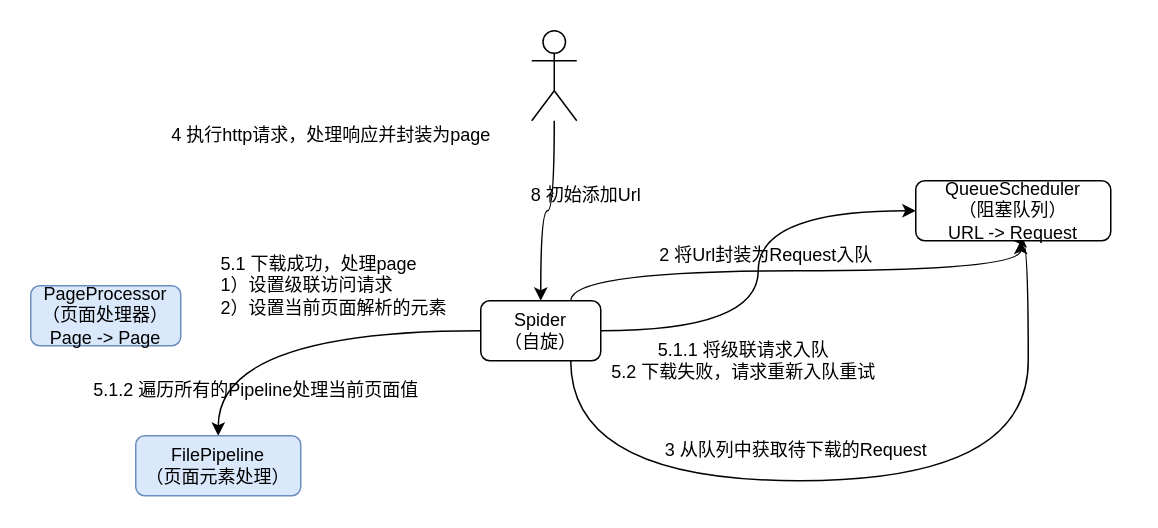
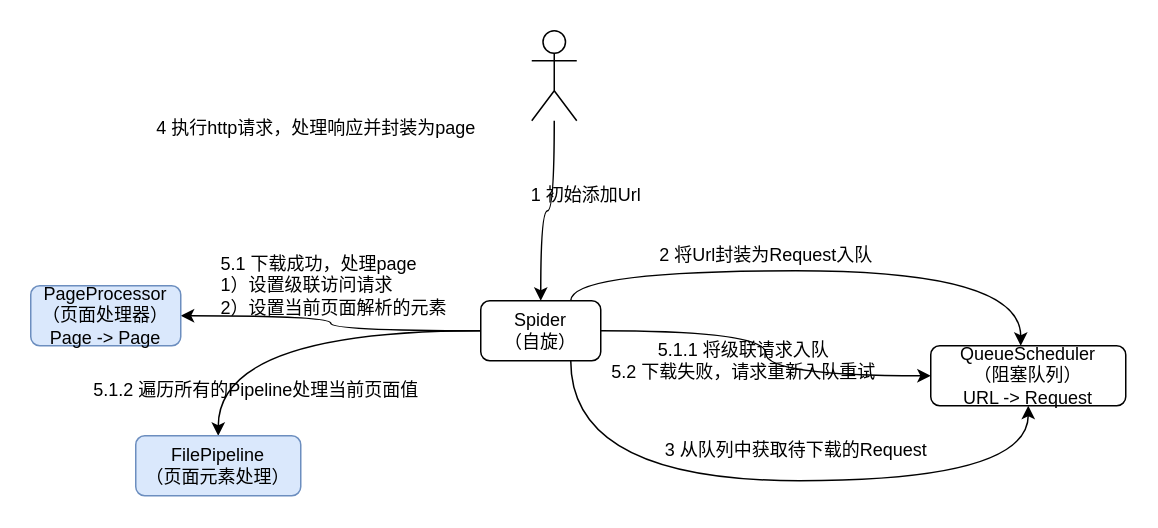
(331, 136) -> (316, 128)
(587, 196) -> (587, 196)
(1013, 211) -> (1028, 376)
none -> (302, 318)
